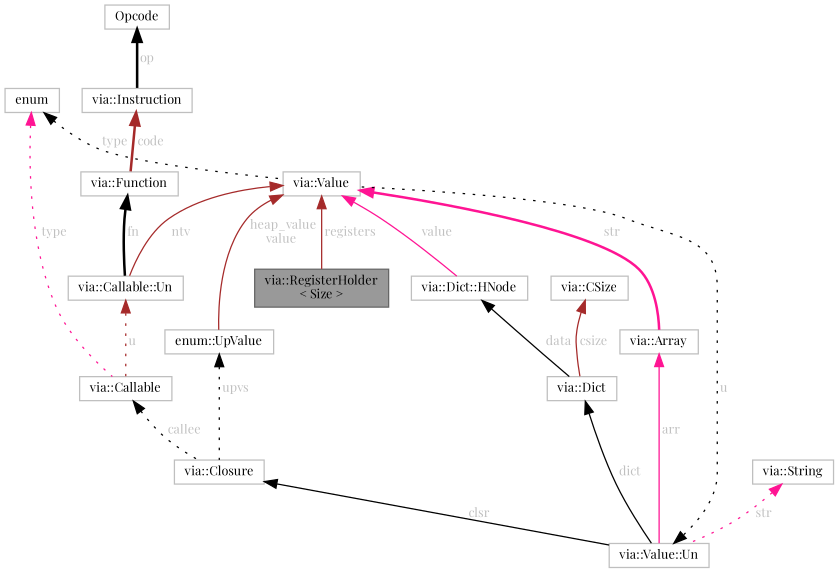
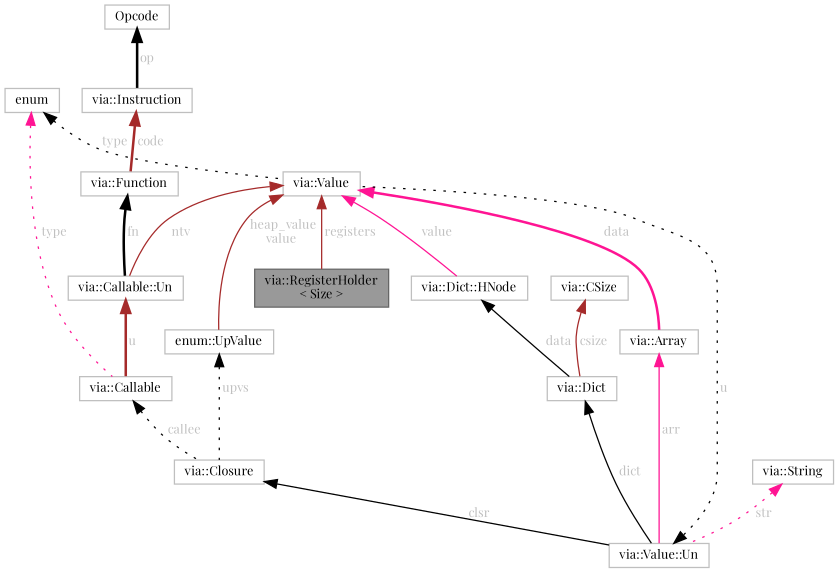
(611, 233) -> (616, 233)
(126, 345) -> (126, 345)
